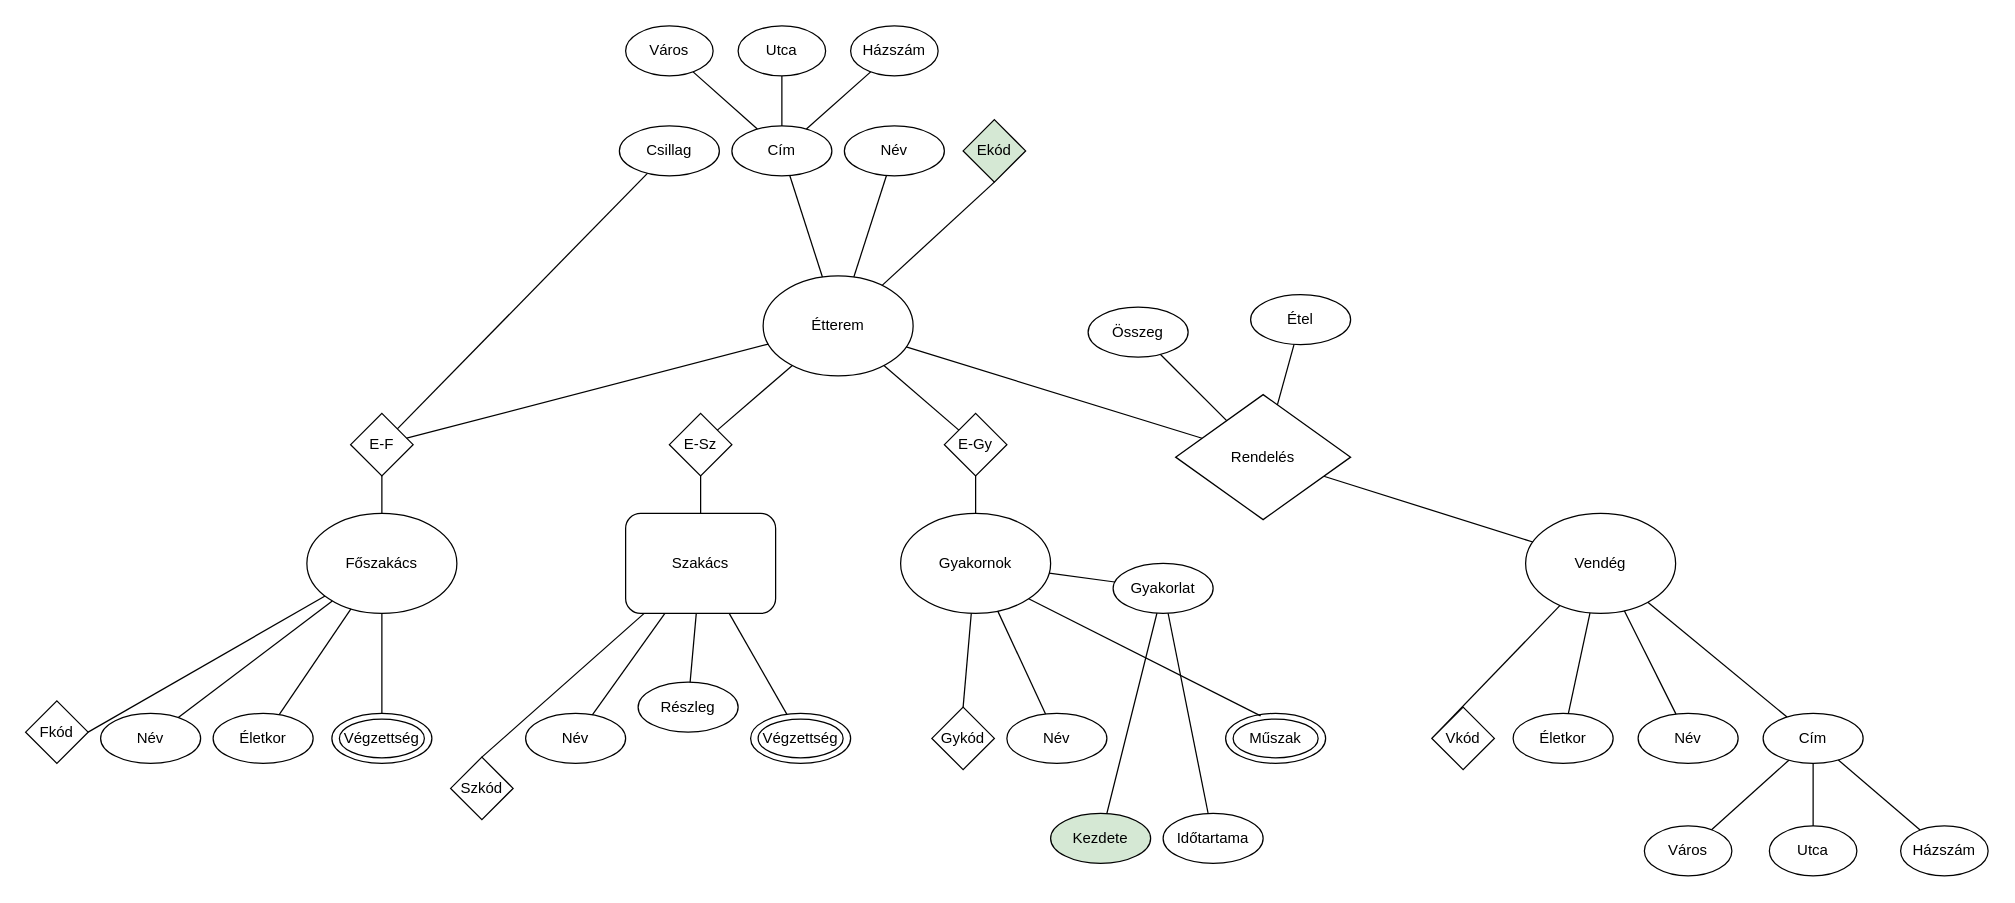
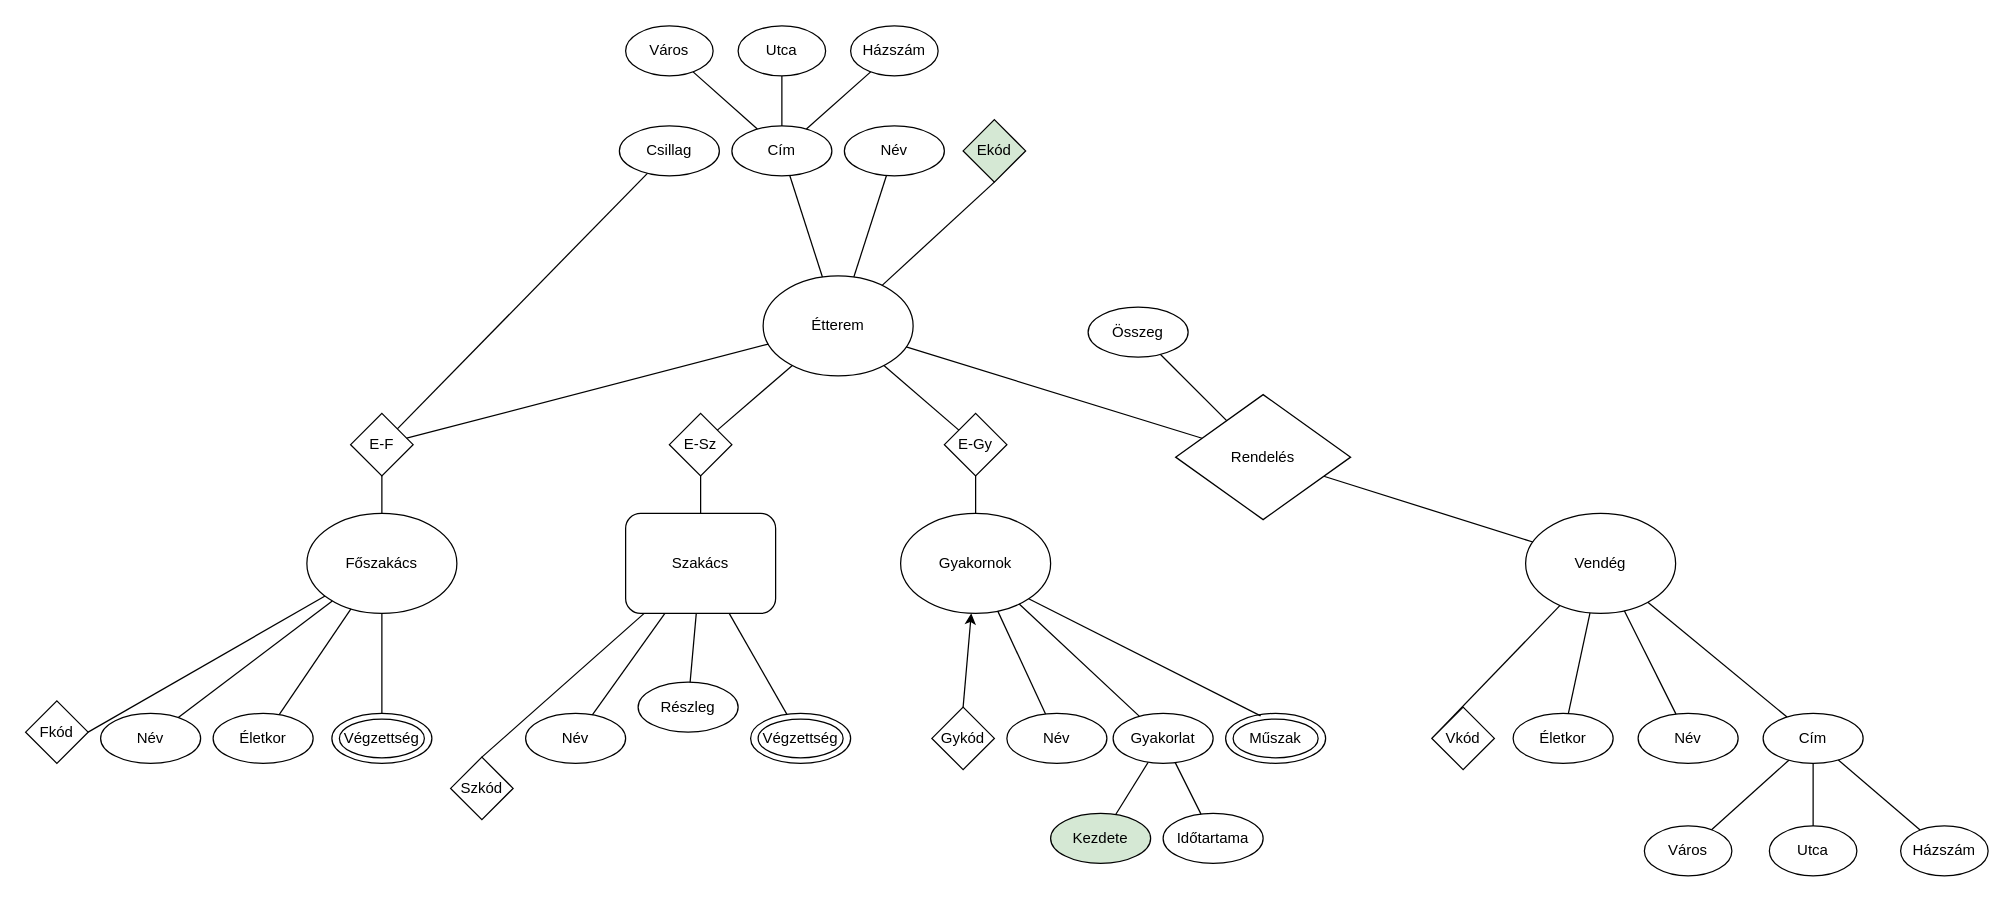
(1301, 319) -> none
(1286, 374) -> none
(1163, 588) -> (1163, 738)
(971, 619) -> (970, 623)
